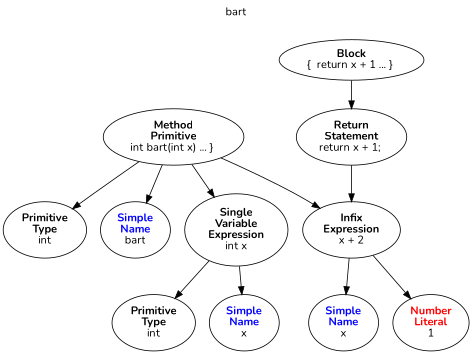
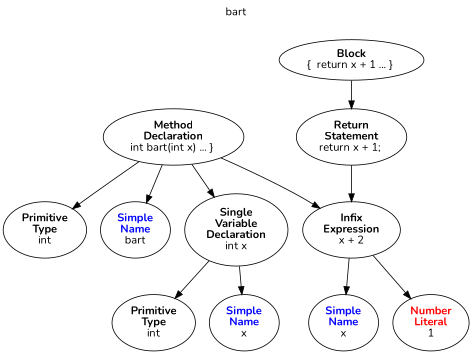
(174, 136) -> (174, 136)
(236, 235) -> (236, 235)
